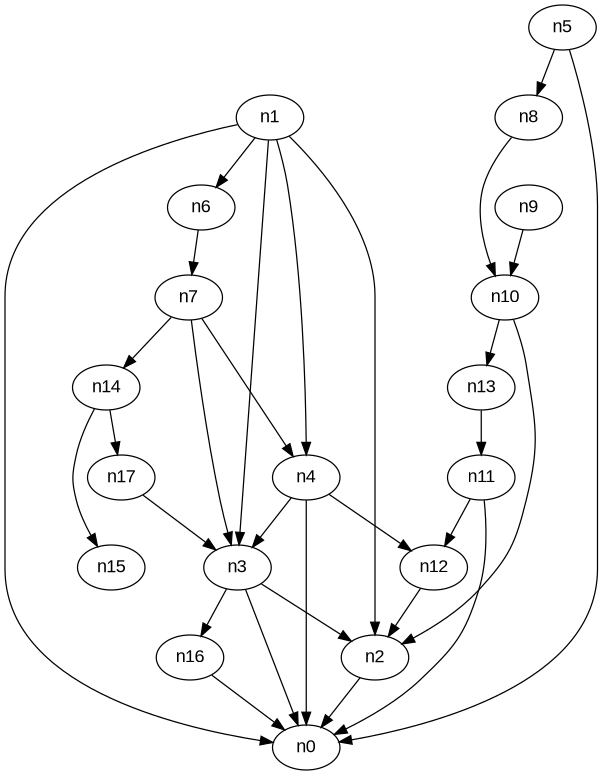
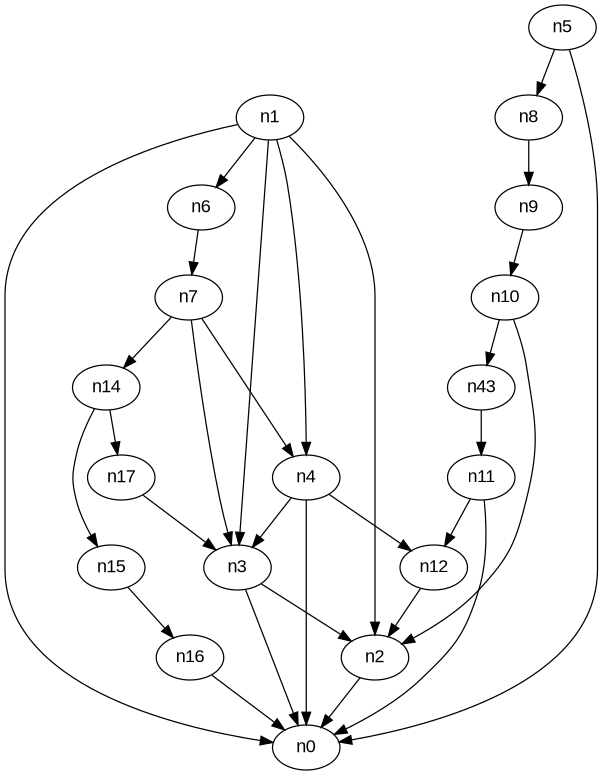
(481, 197) -> (529, 156)
(481, 388) -> (481, 388)
(217, 607) -> (146, 608)
